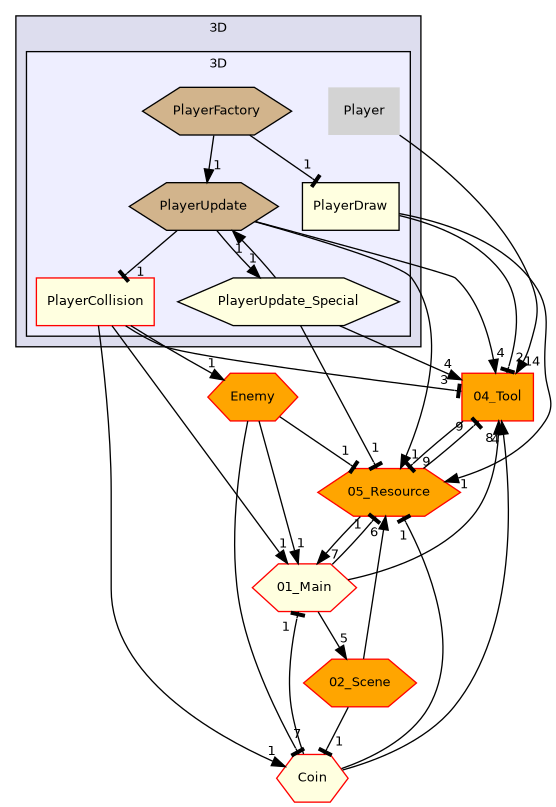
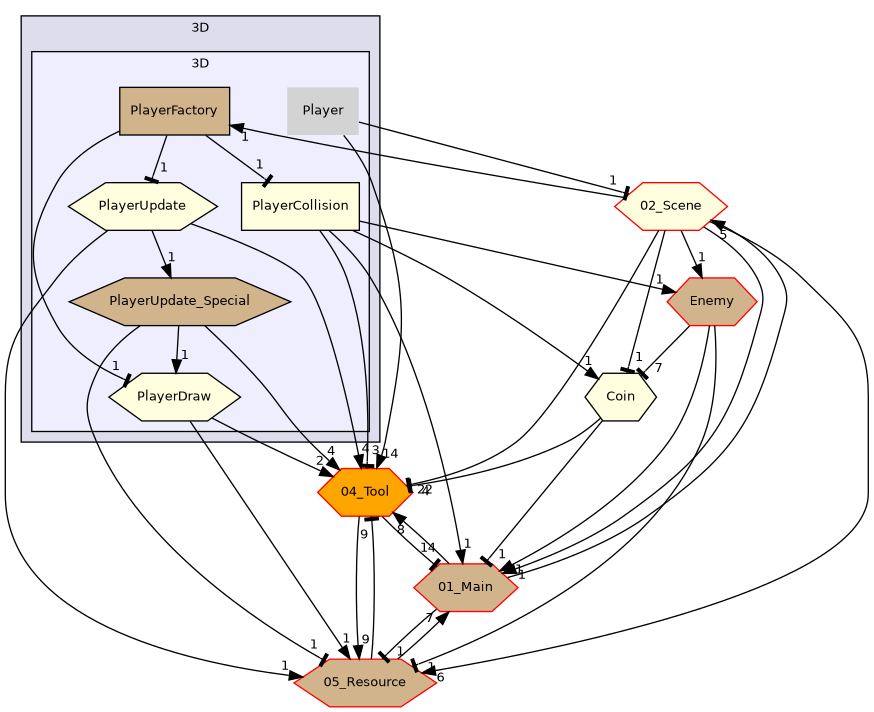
(217, 111) -> (175, 111)
(211, 152) -> (160, 156)
none -> (491, 157)
none -> (433, 165)
(204, 206) -> (143, 206)
(351, 206) -> (175, 397)
none -> (689, 248)
(152, 252) -> (235, 157)
(259, 259) -> (178, 343)
(495, 264) -> (277, 450)
(95, 302) -> (300, 206)
(289, 302) -> (180, 302)
none -> (563, 387)
(253, 397) -> (712, 302)
(498, 397) -> (365, 492)
none -> (713, 435)
(438, 442) -> (356, 581)
(389, 492) -> (365, 683)
none -> (407, 540)
(304, 588) -> (466, 588)
(490, 639) -> (512, 463)
(441, 667) -> none
(360, 683) -> (671, 206)
(312, 778) -> (621, 397)
